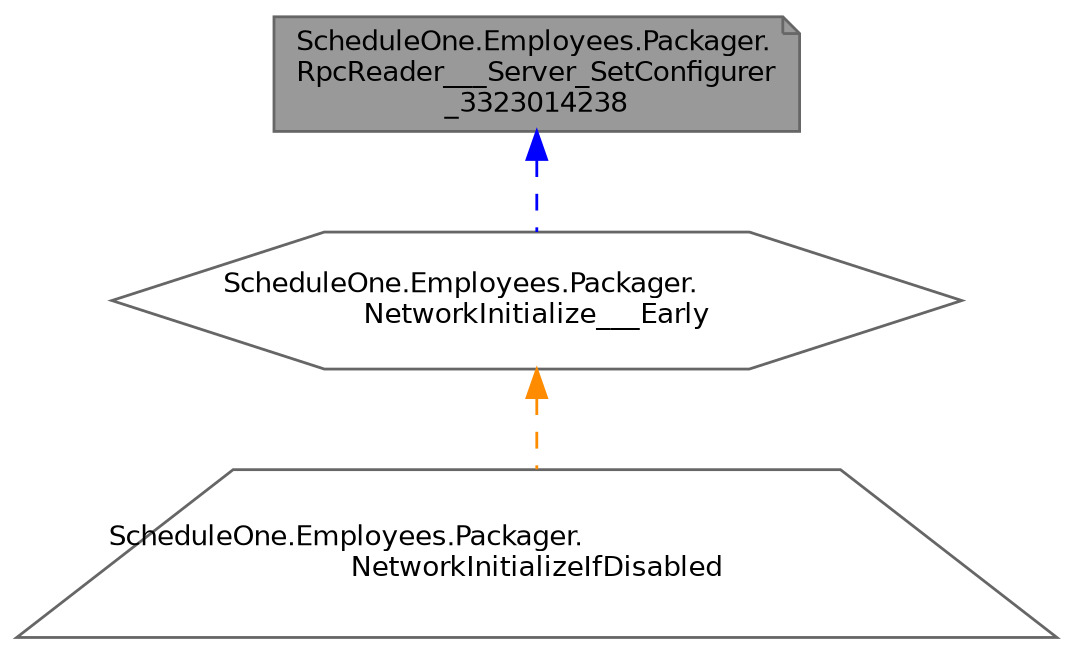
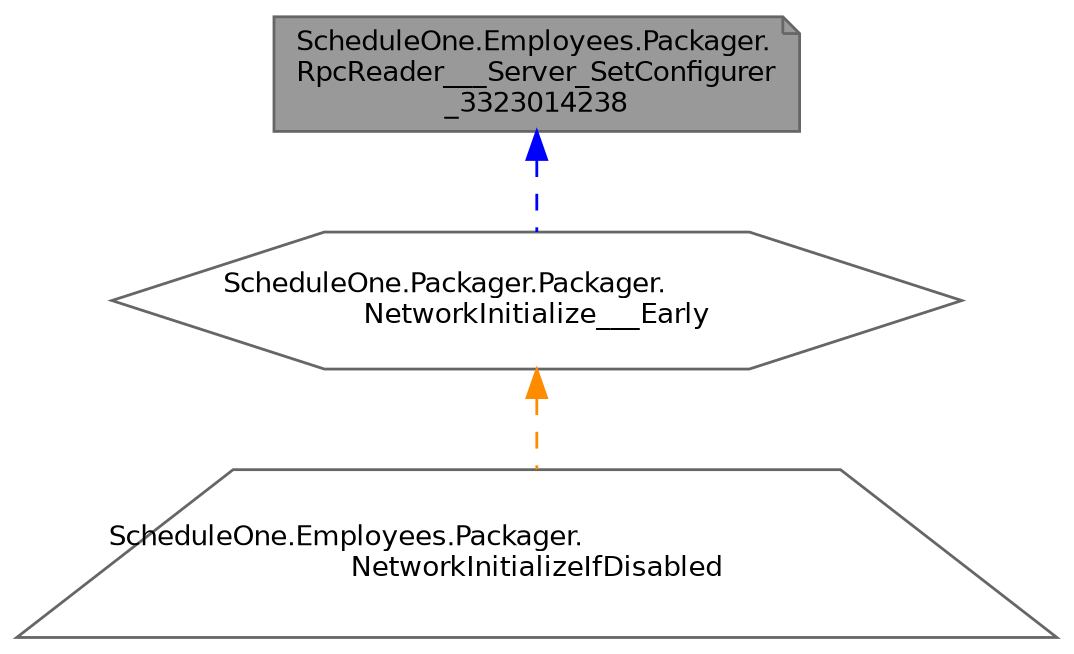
(537, 301) -> (537, 301)
